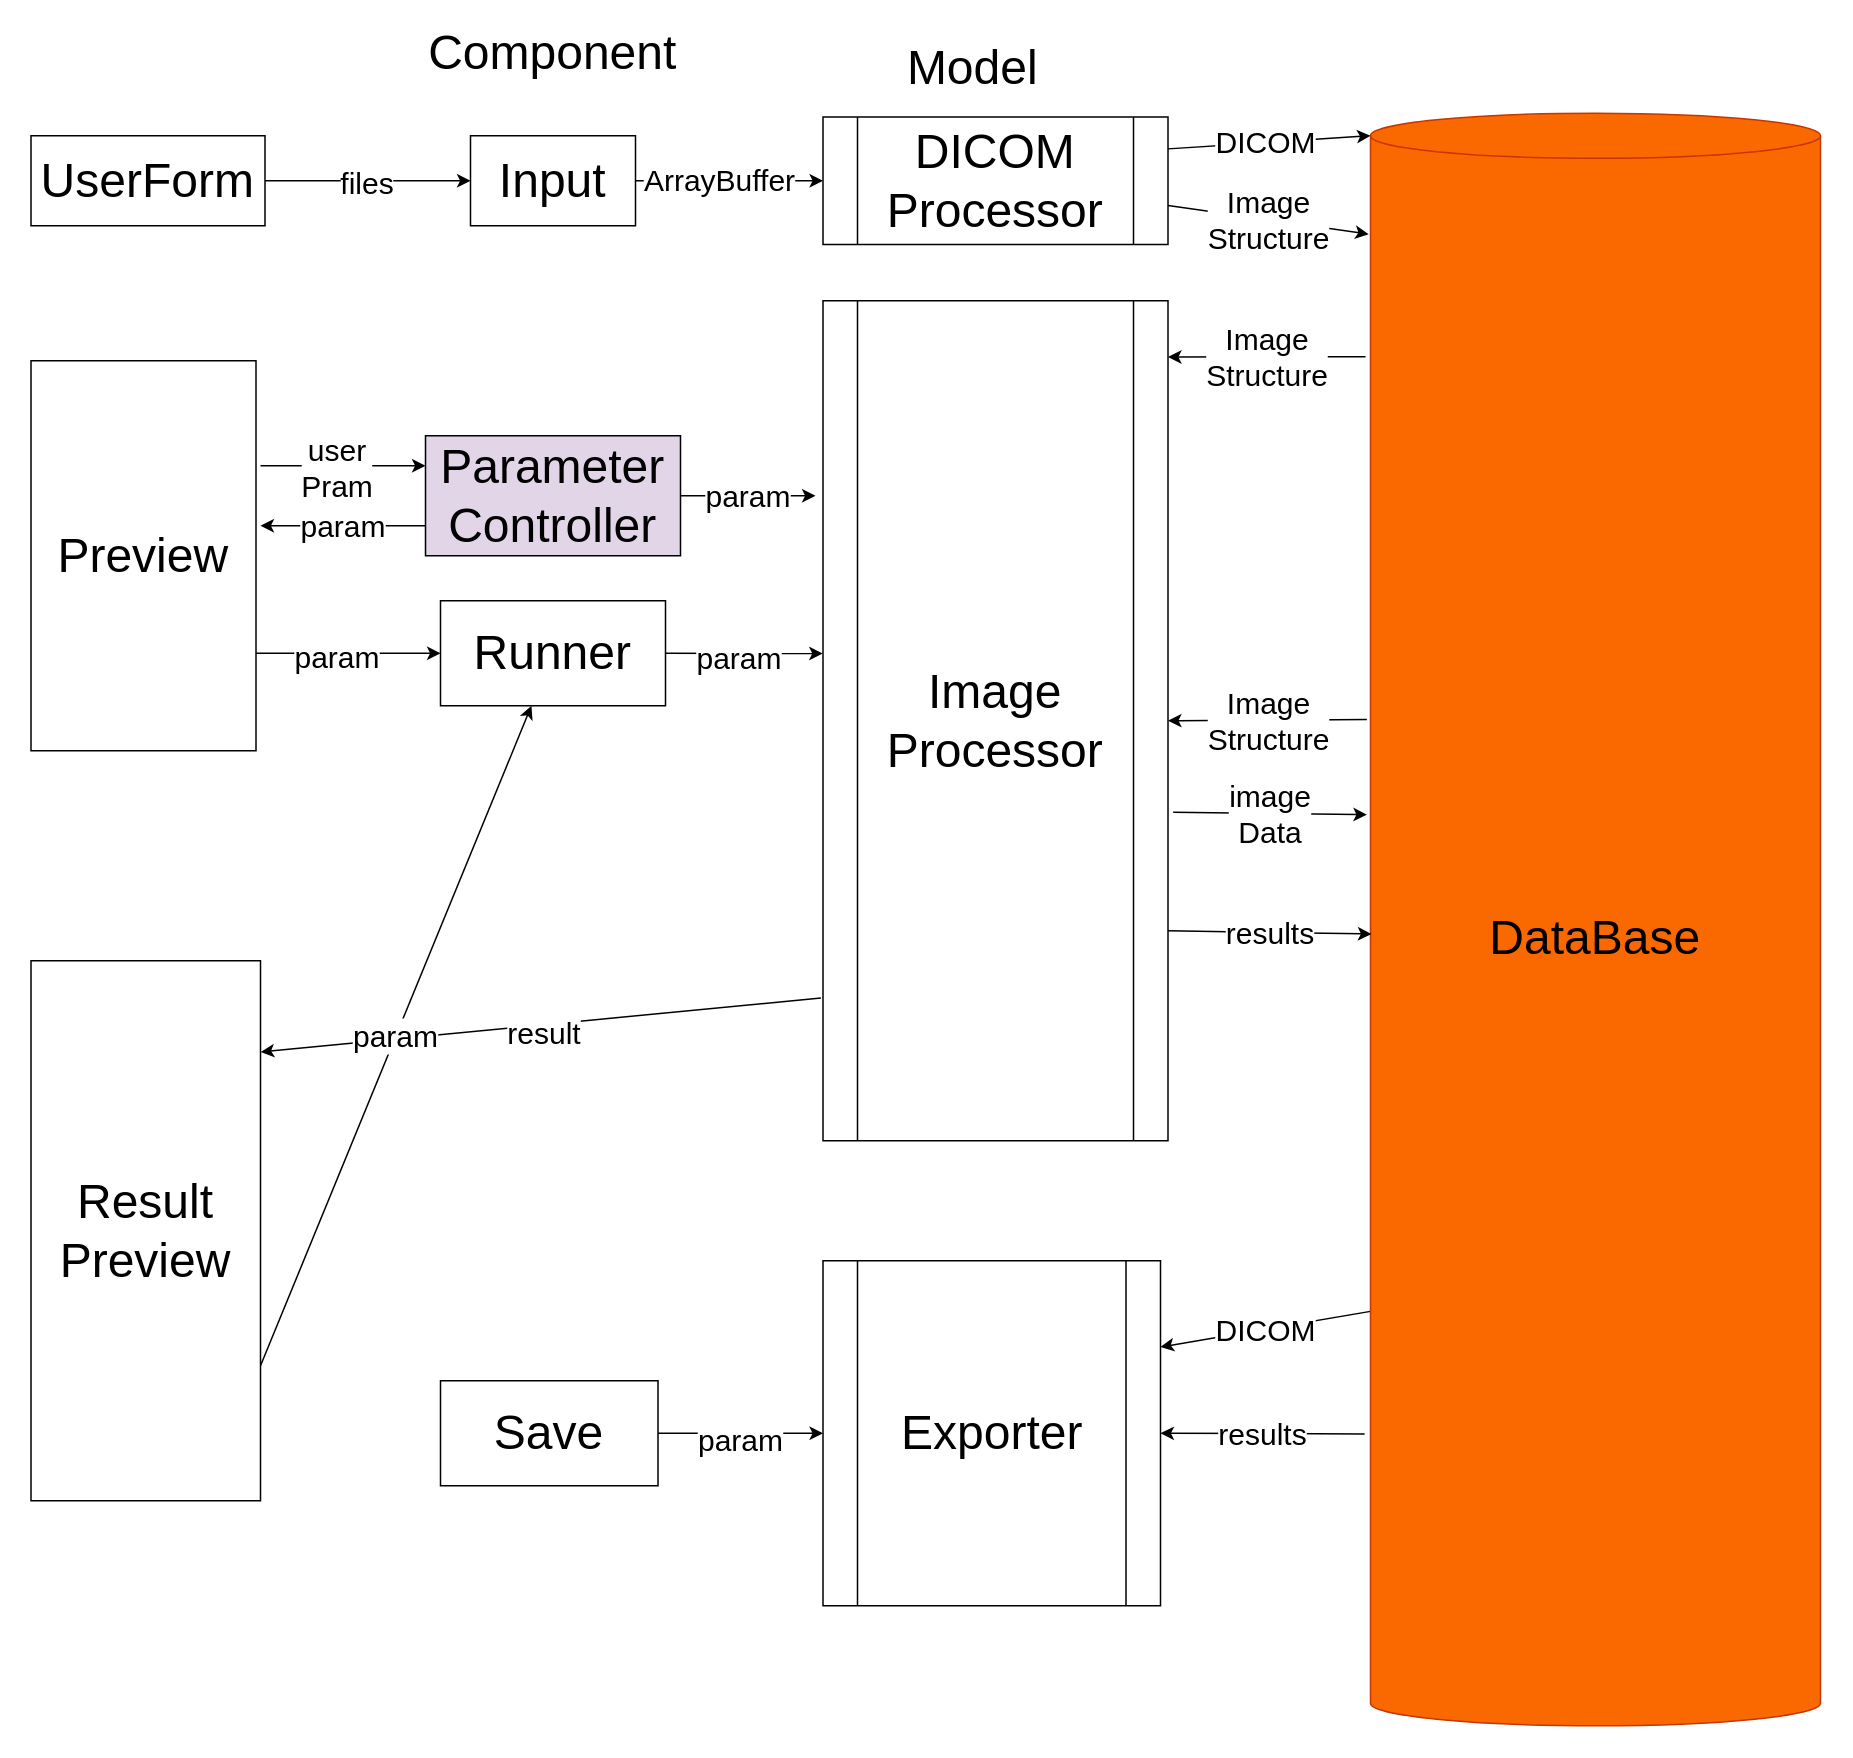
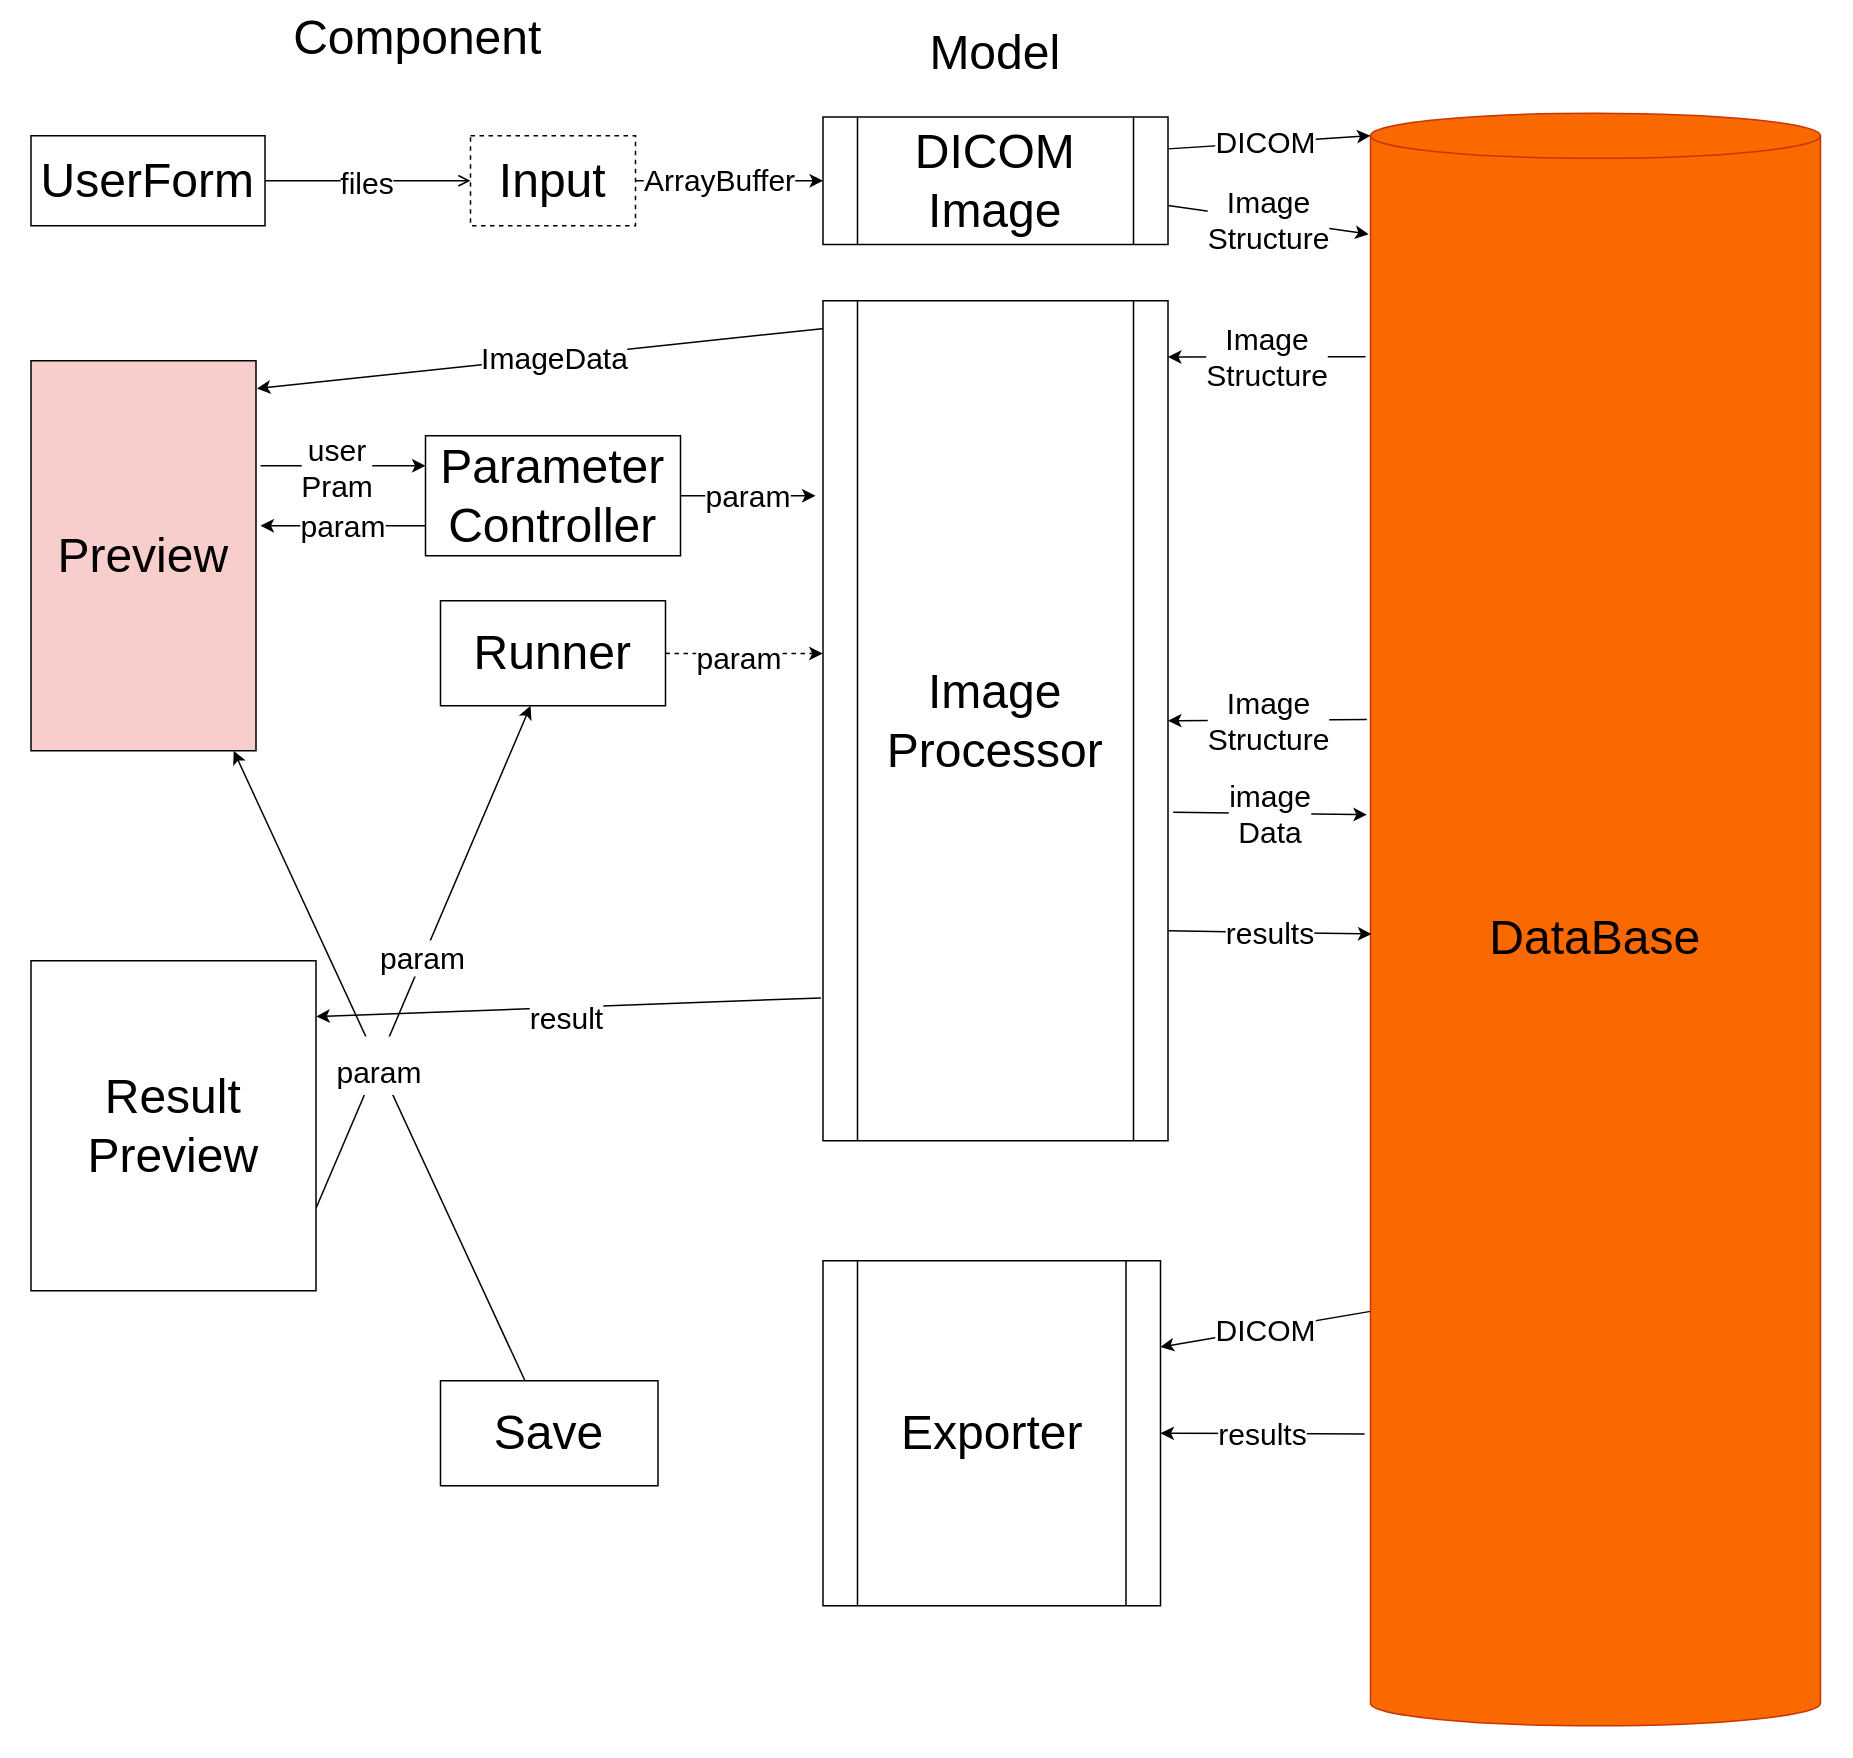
(553, 53) -> (418, 38)
(973, 68) -> (995, 53)
(459, 181) -> (461, 181)
(553, 181) -> (553, 181)
(995, 181) -> (995, 181)
none -> (441, 369)
(553, 496) -> (553, 496)
(143, 556) -> (143, 556)
(343, 653) -> none
(680, 653) -> (680, 653)
(146, 1231) -> (173, 1126)
(735, 1433) -> (304, 904)
